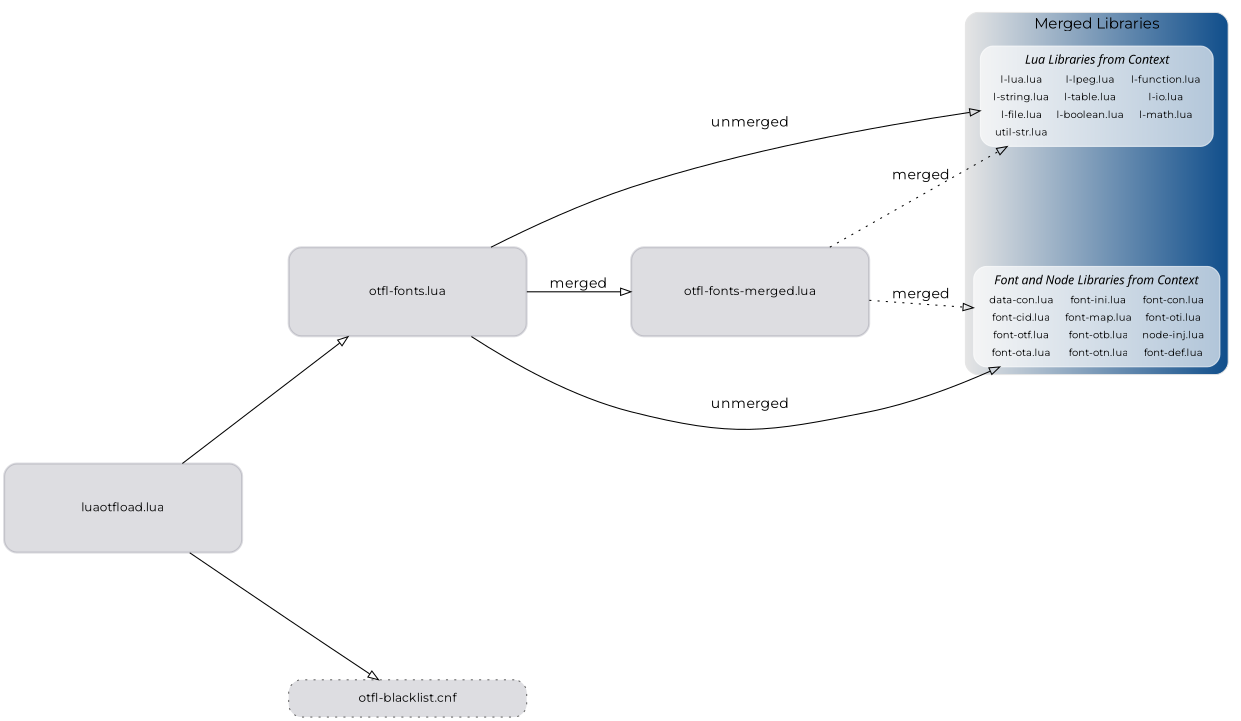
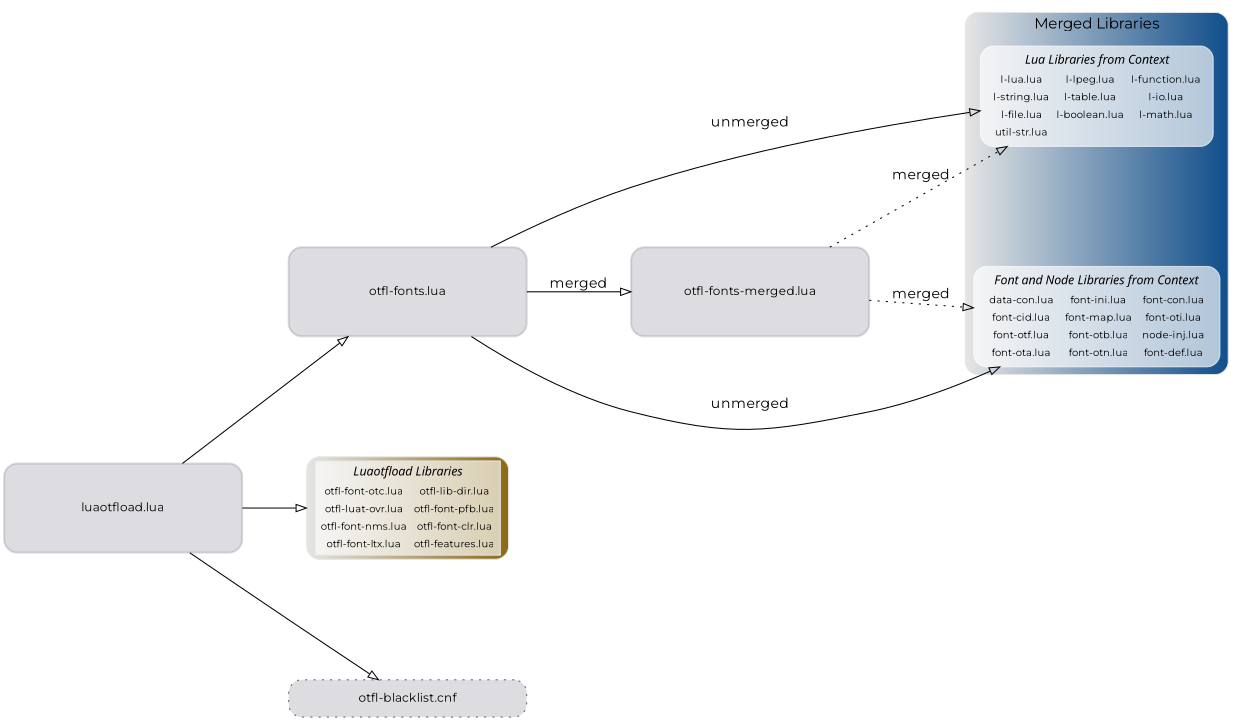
none -> (408, 508)
